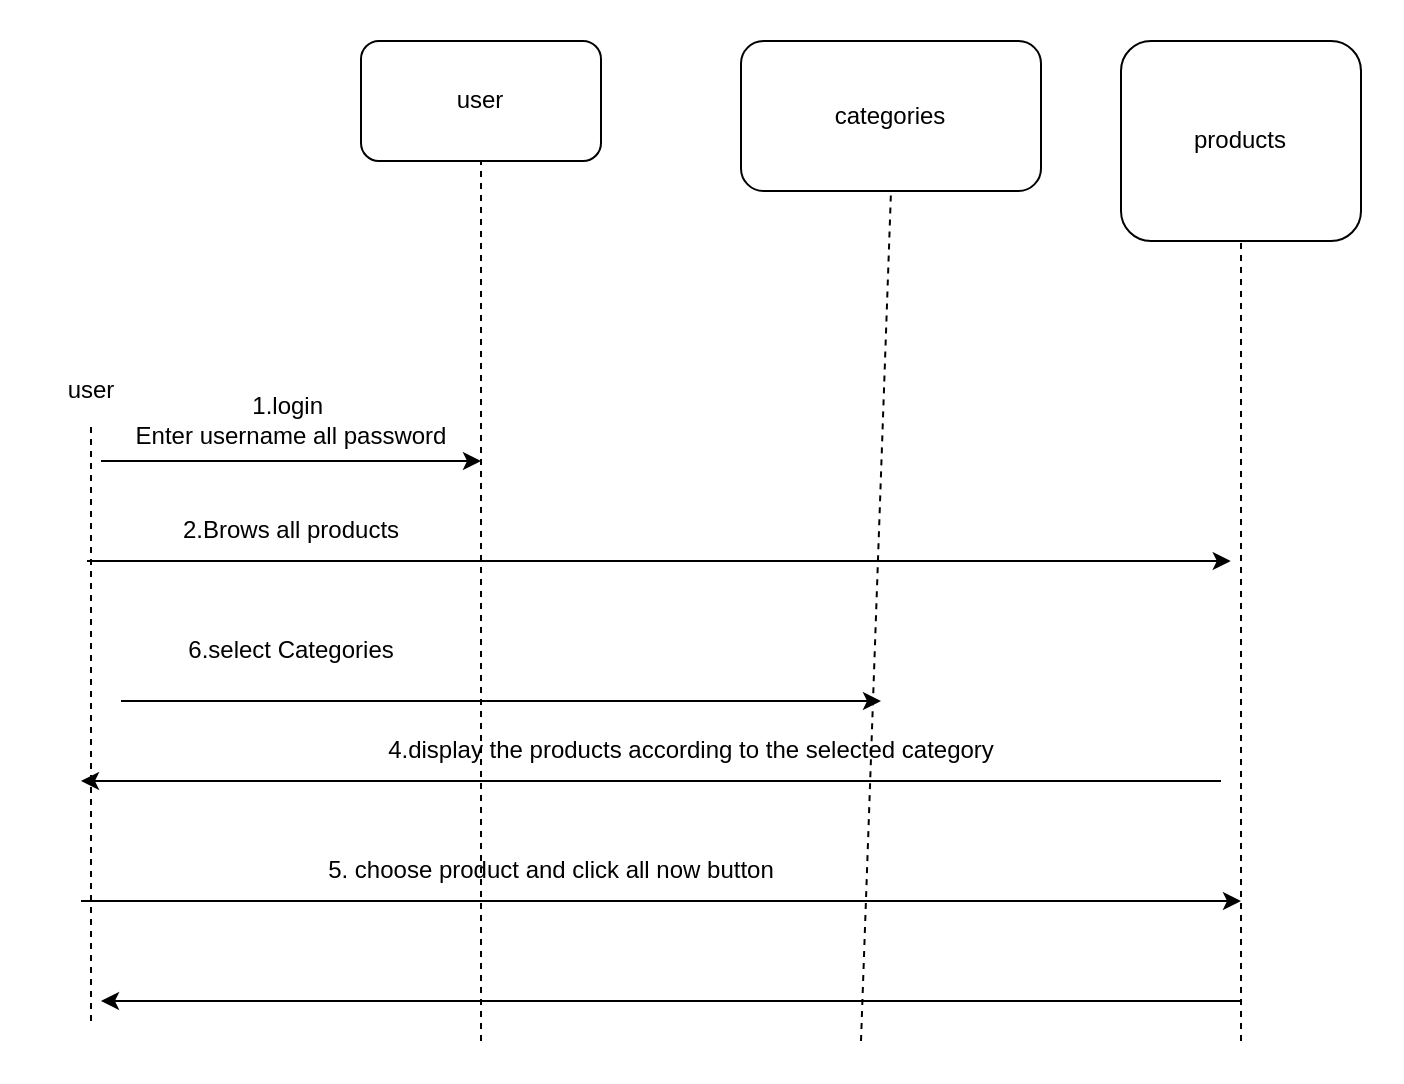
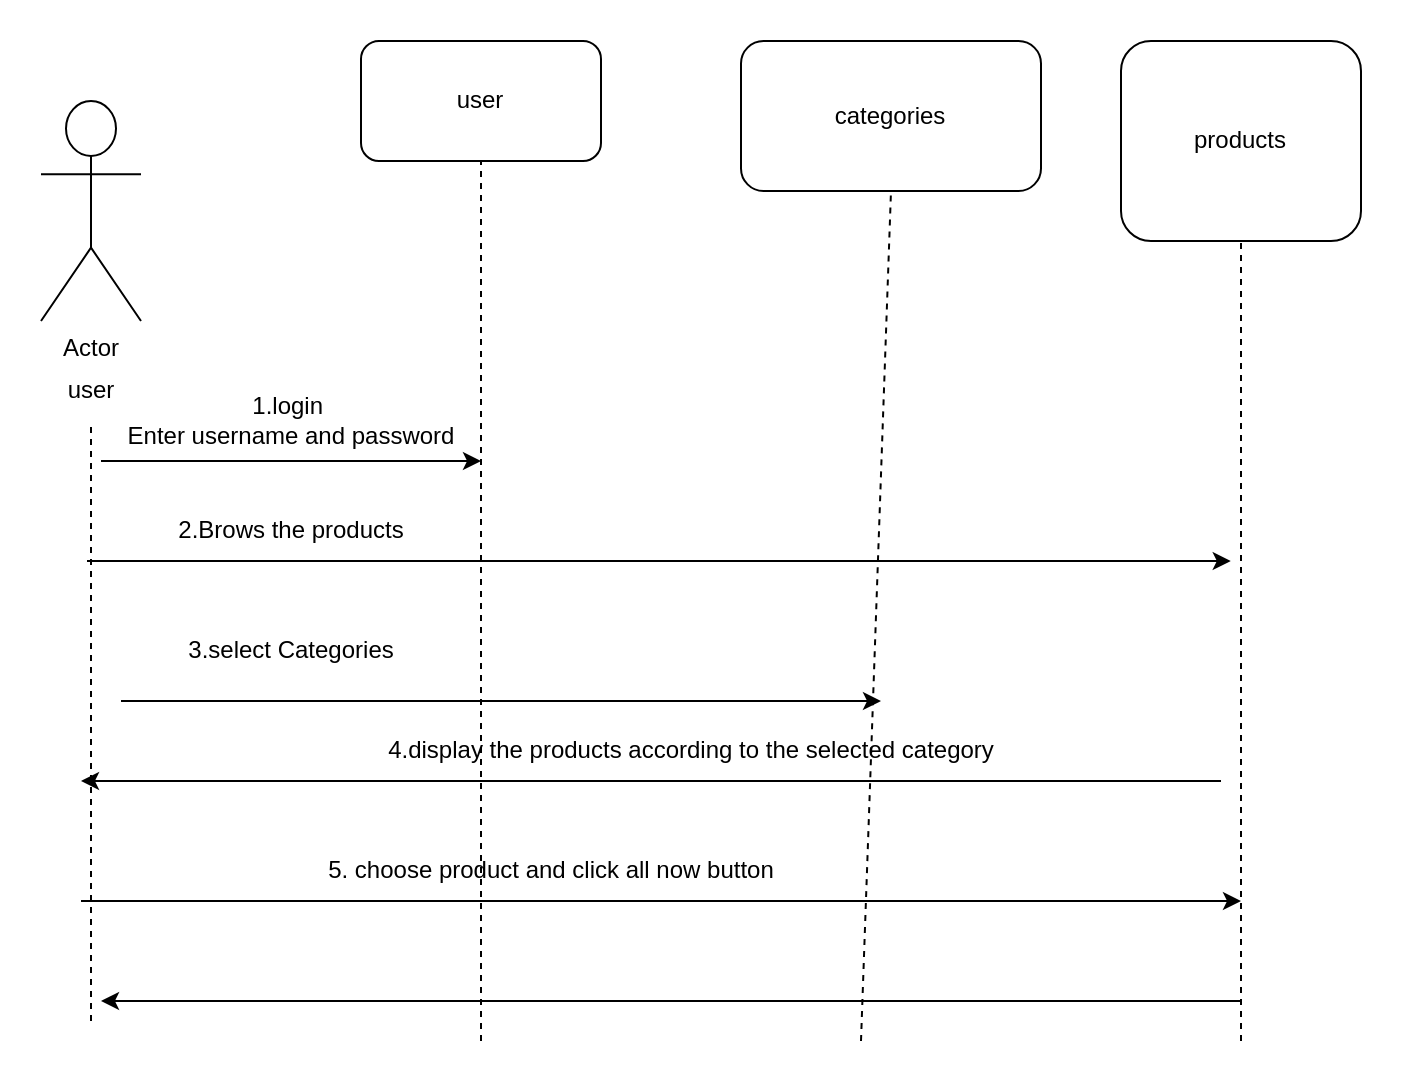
none -> (91, 211)
(292, 421) -> (292, 421)
(292, 531) -> (292, 531)
(292, 651) -> (292, 651)
